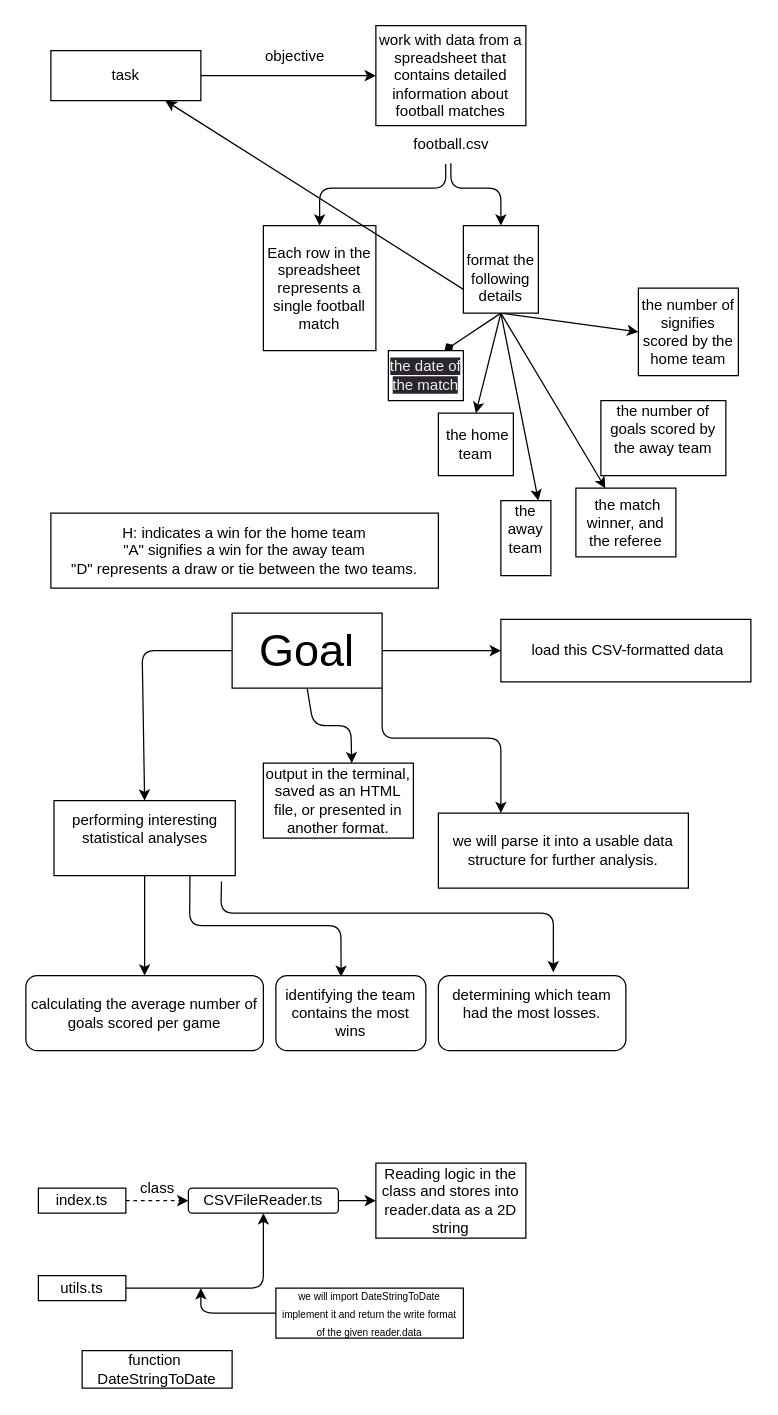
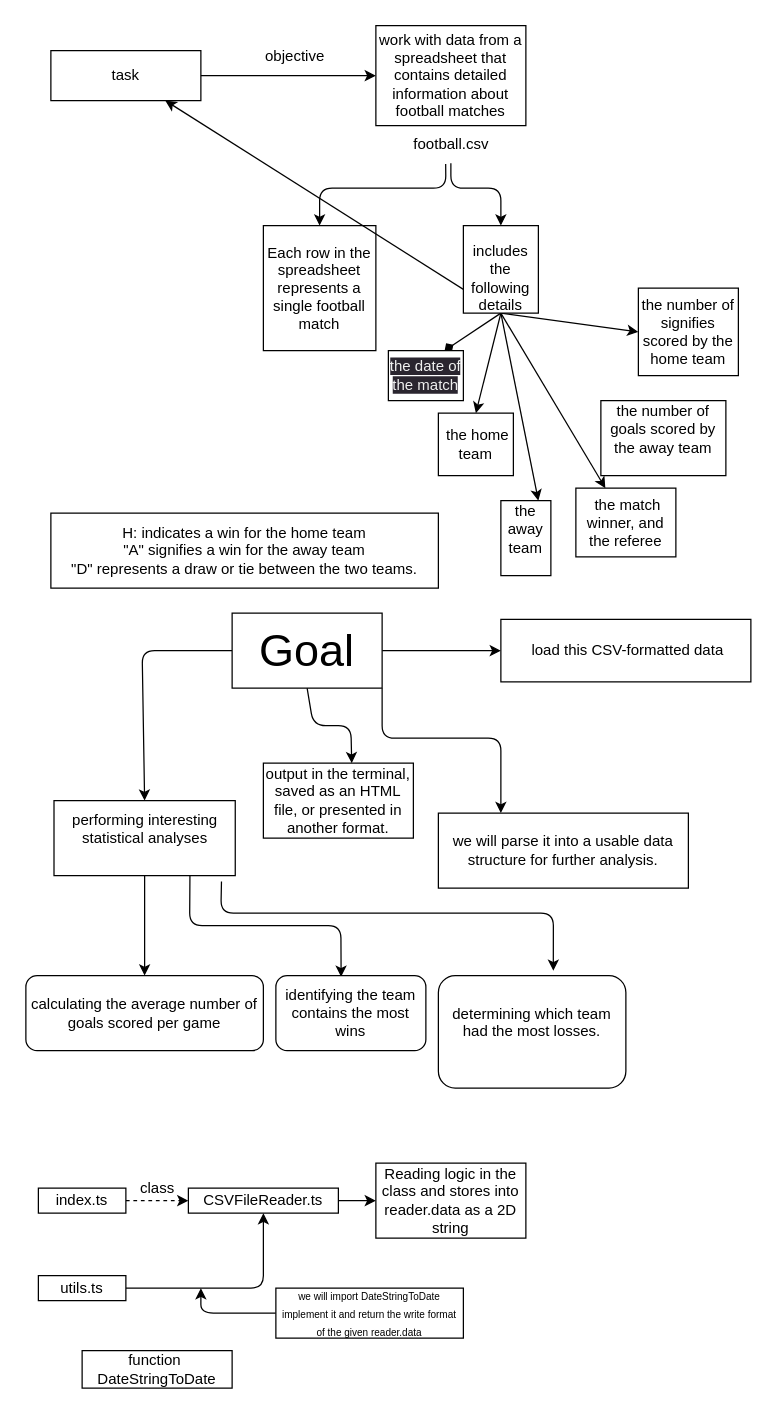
(501, 269) -> (501, 269)
(532, 1013) -> (532, 1032)
(263, 1201) -> (263, 1201)
